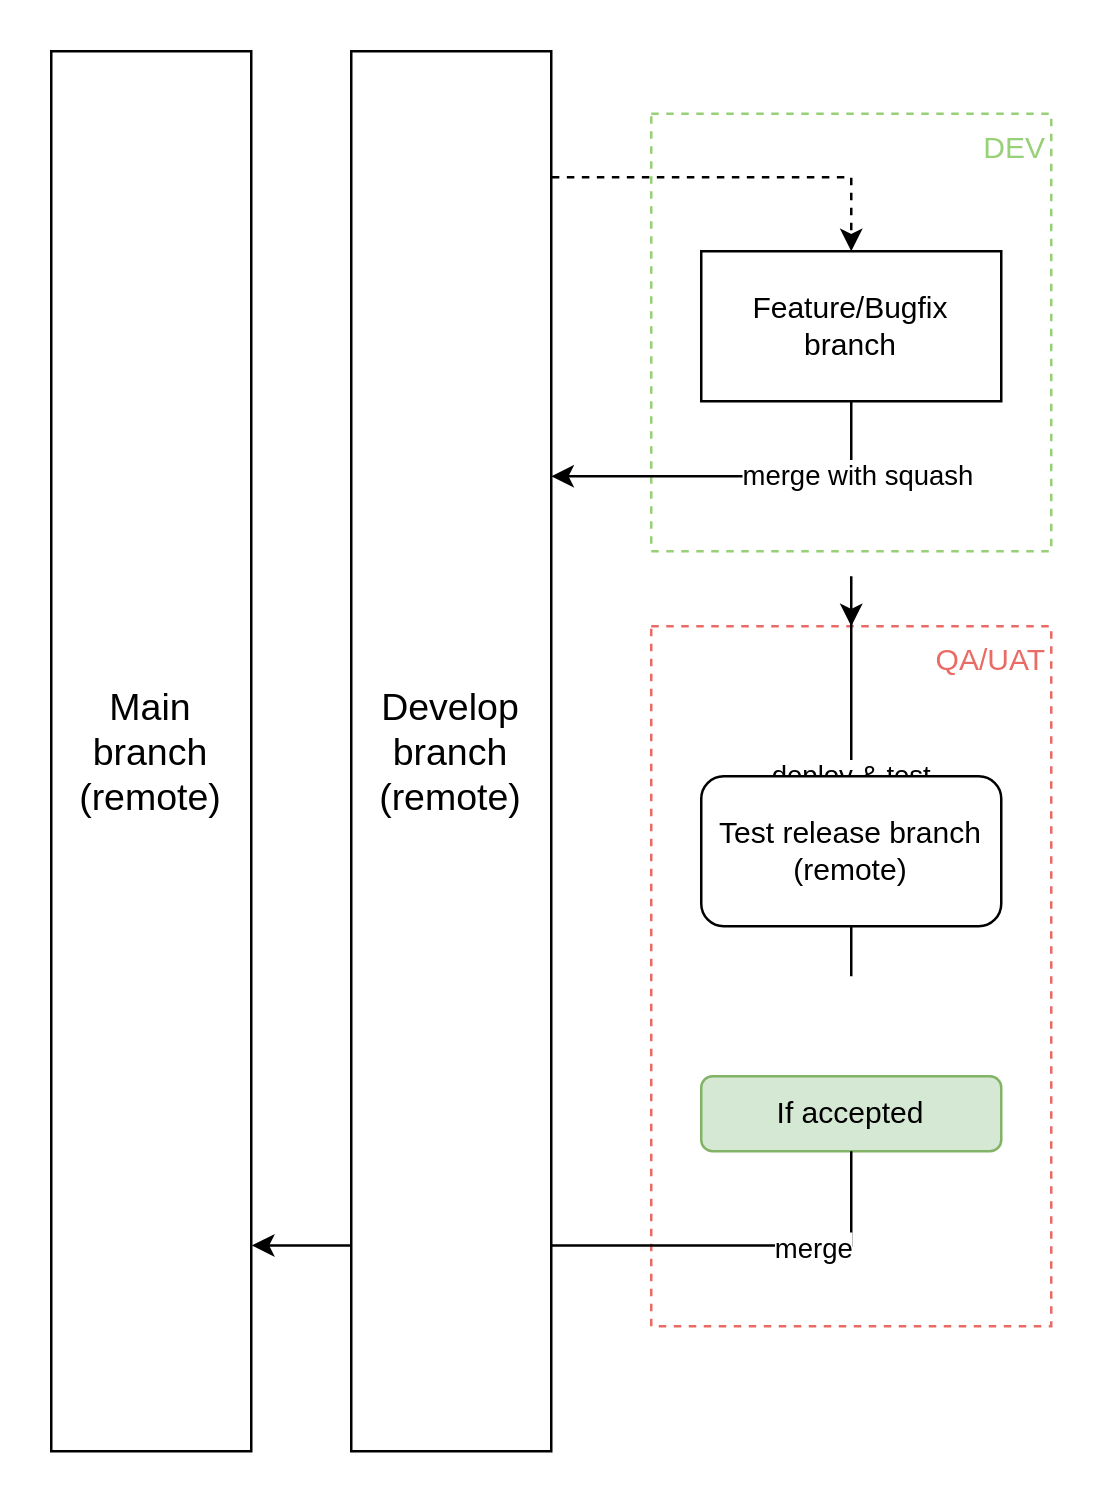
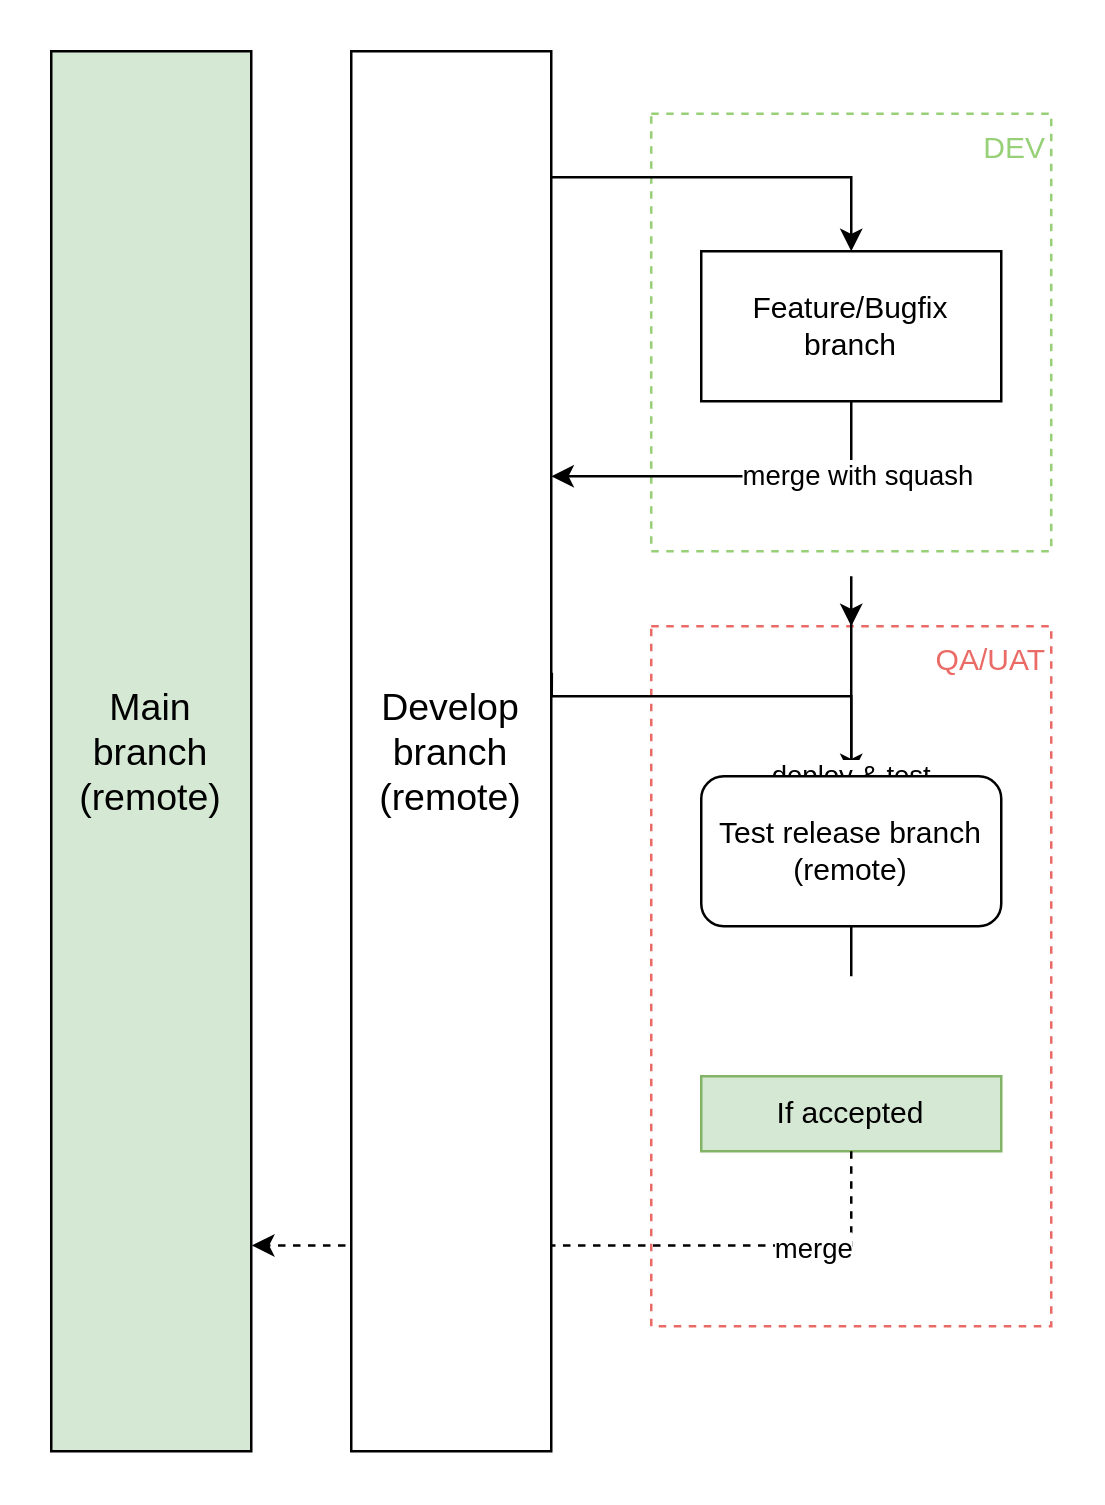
(733, 177) -> (733, 177)
none -> (697, 696)
(151, 751) -> (151, 751)
(851, 1114) -> (851, 1114)
(664, 1245) -> (664, 1245)
